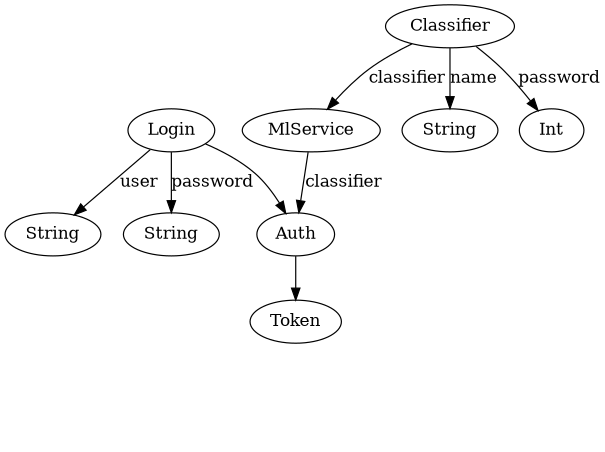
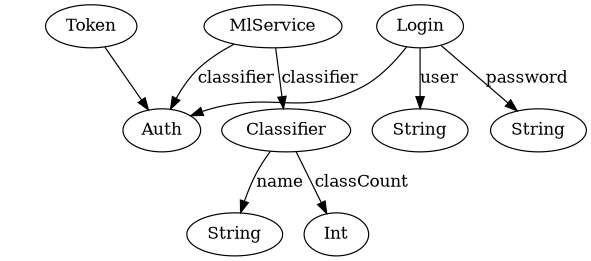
(371, 68) -> (279, 72)
(559, 78) -> (362, 182)
(296, 272) -> (123, 74)
